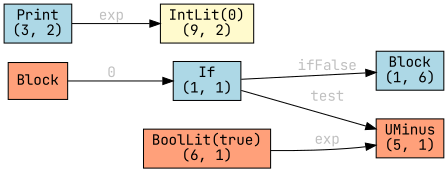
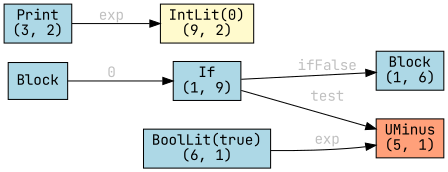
(38, 81) -> (38, 81)
(207, 81) -> (207, 81)
(207, 149) -> (207, 149)
